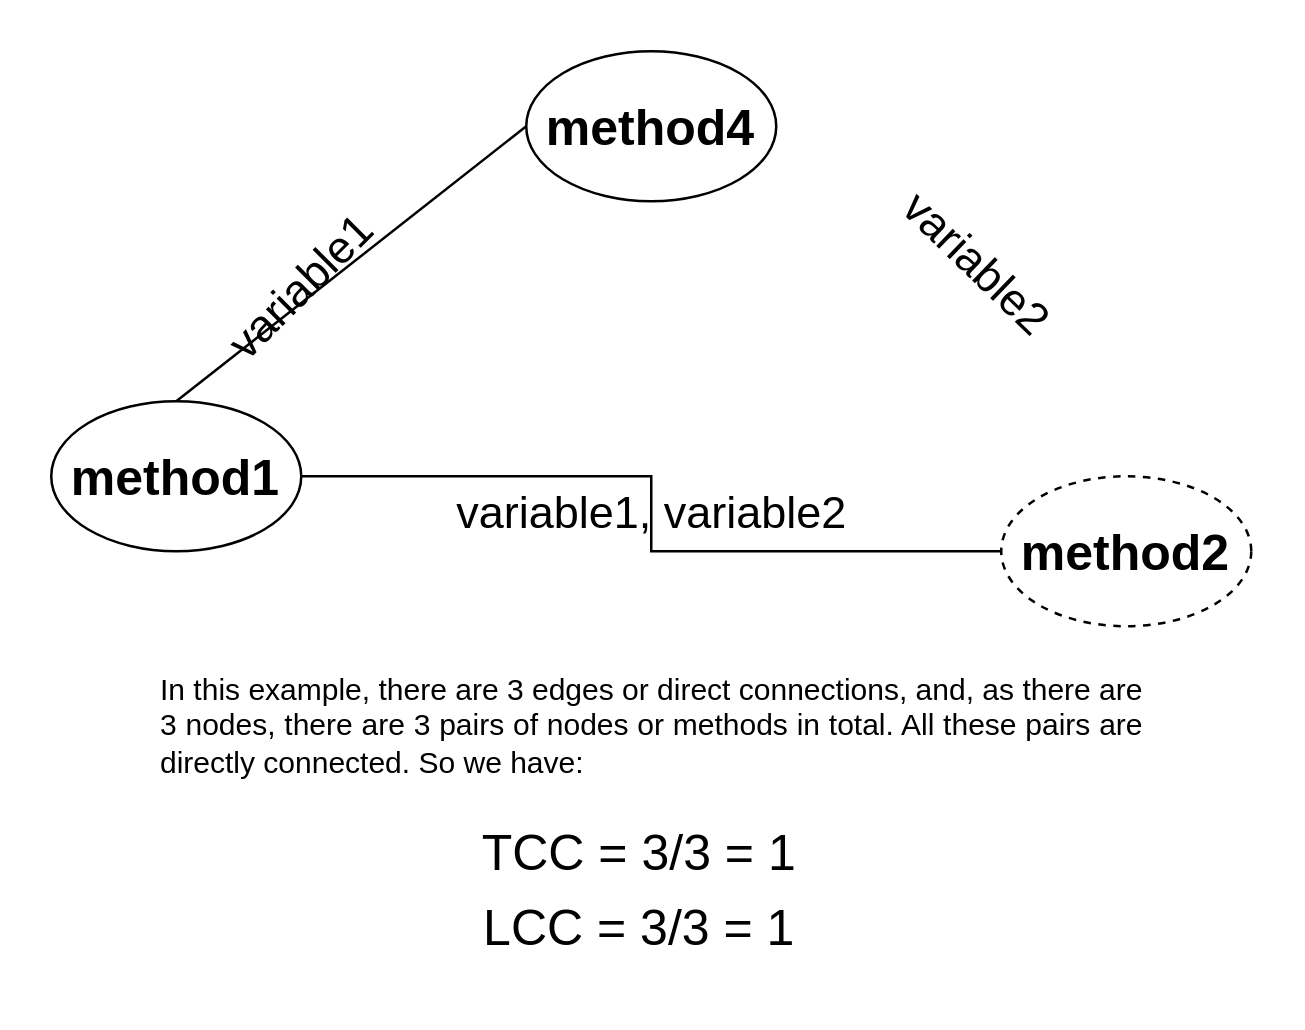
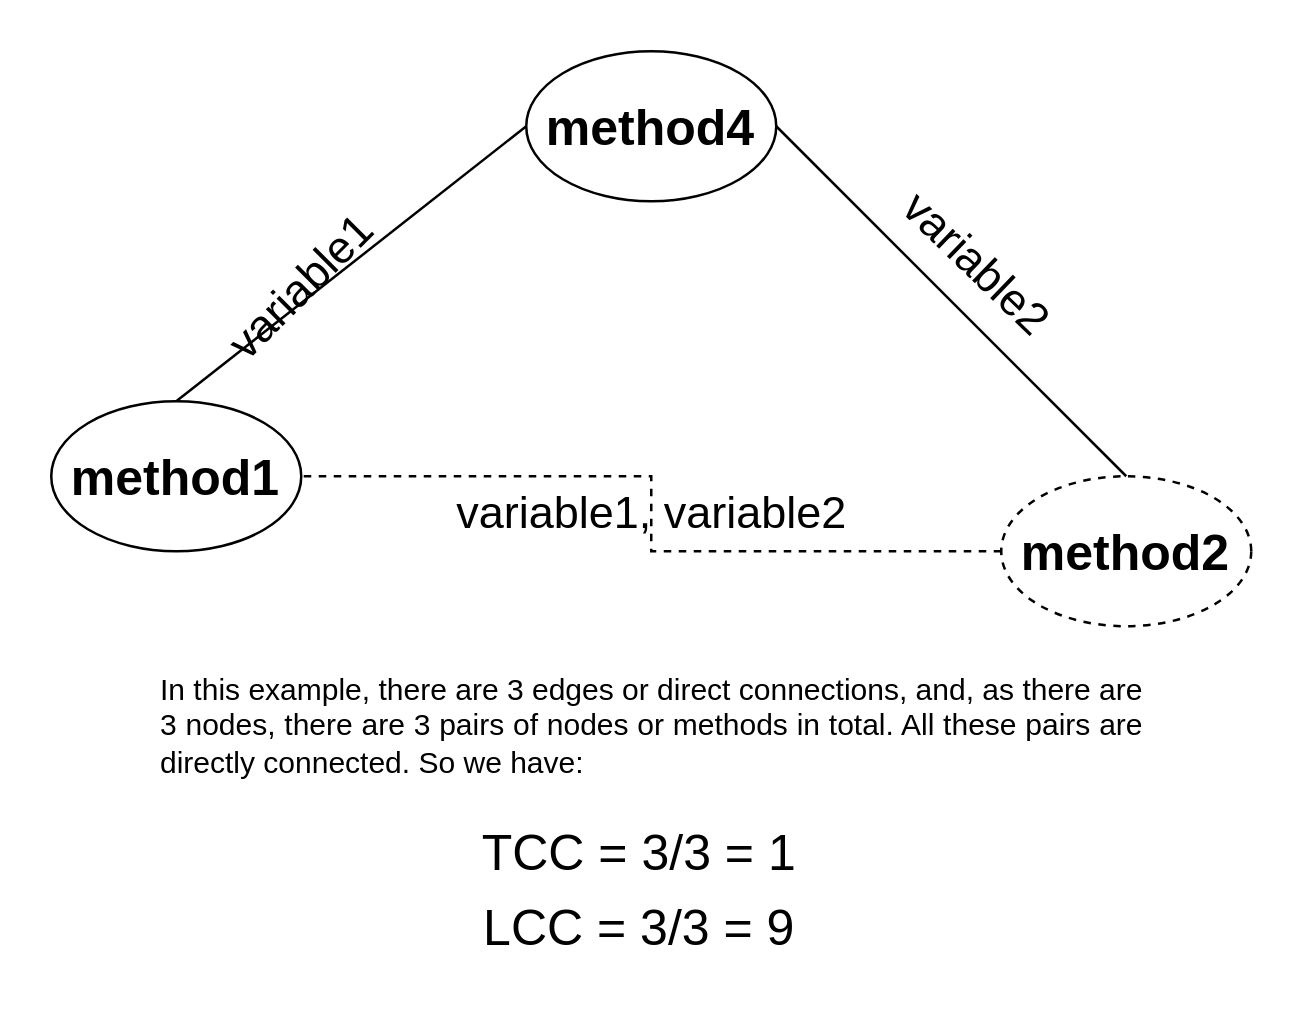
none -> (951, 301)
(651, 511) -> (651, 511)
(640, 926) -> (640, 926)
